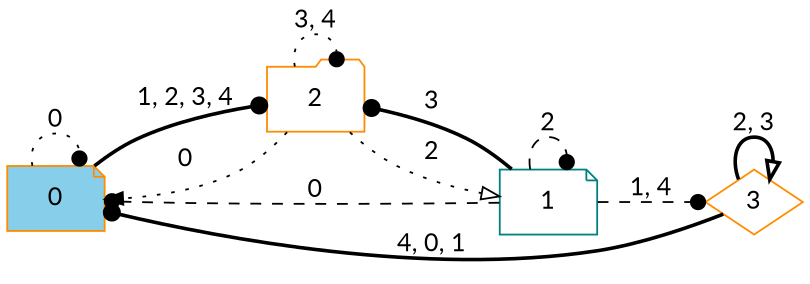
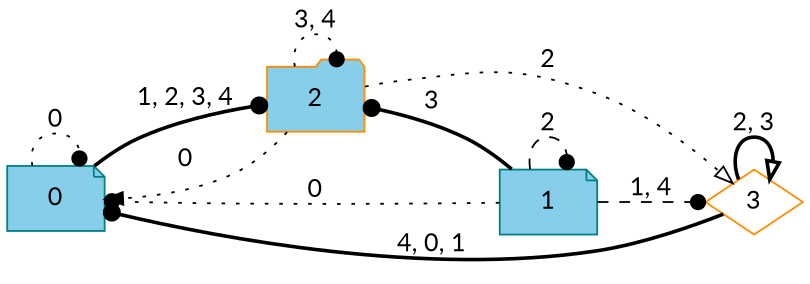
(316, 99) -> (316, 99)
(411, 172) -> (554, 80)
(56, 198) -> (56, 198)
(548, 202) -> (548, 202)
(309, 204) -> (309, 204)
